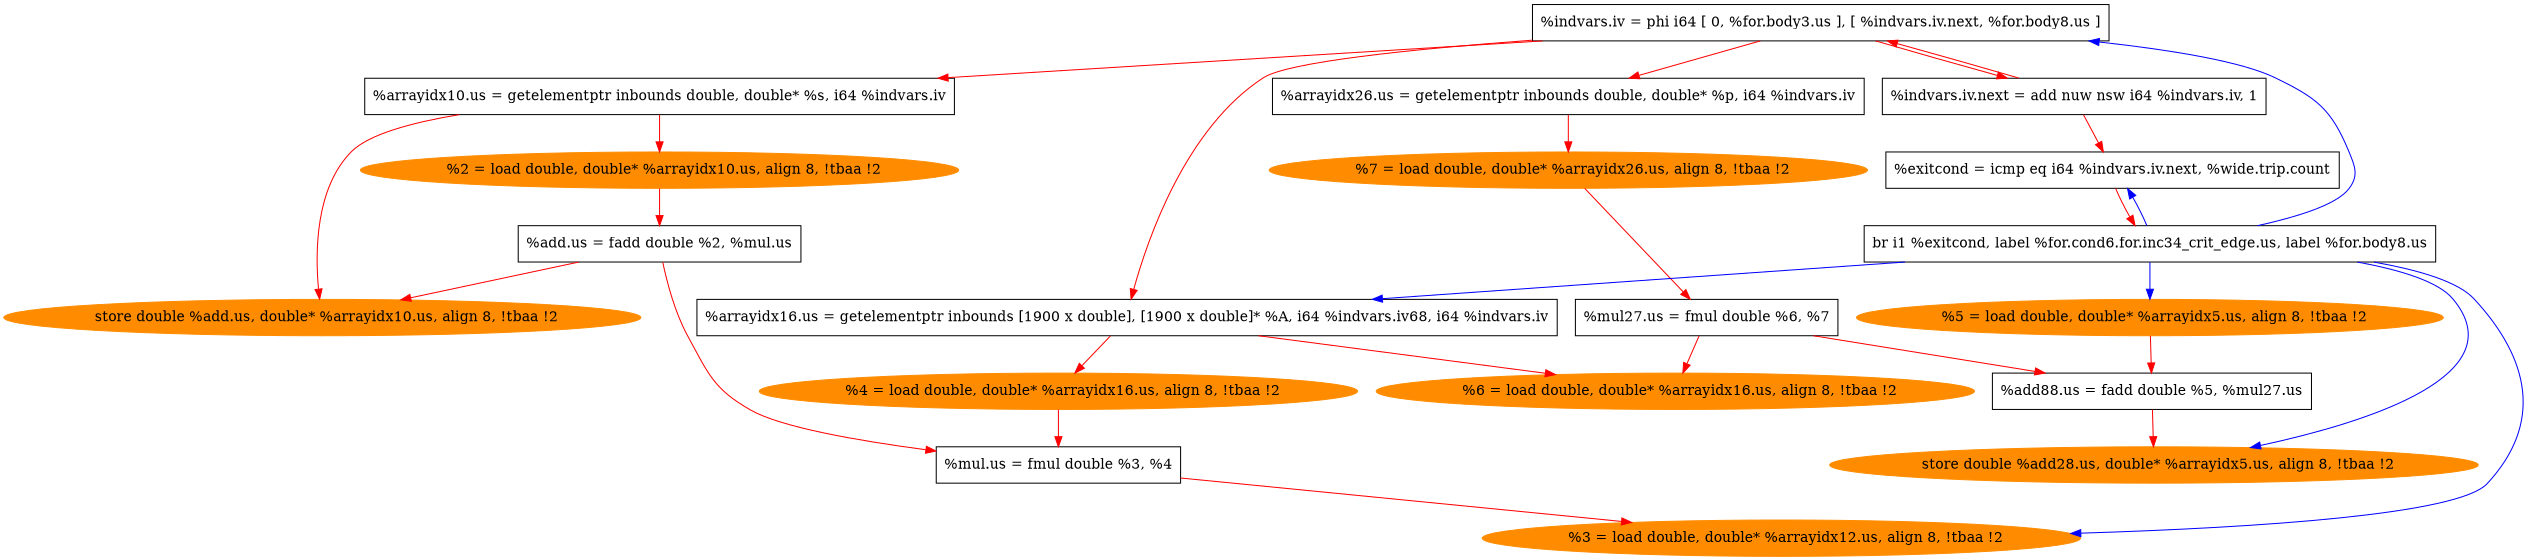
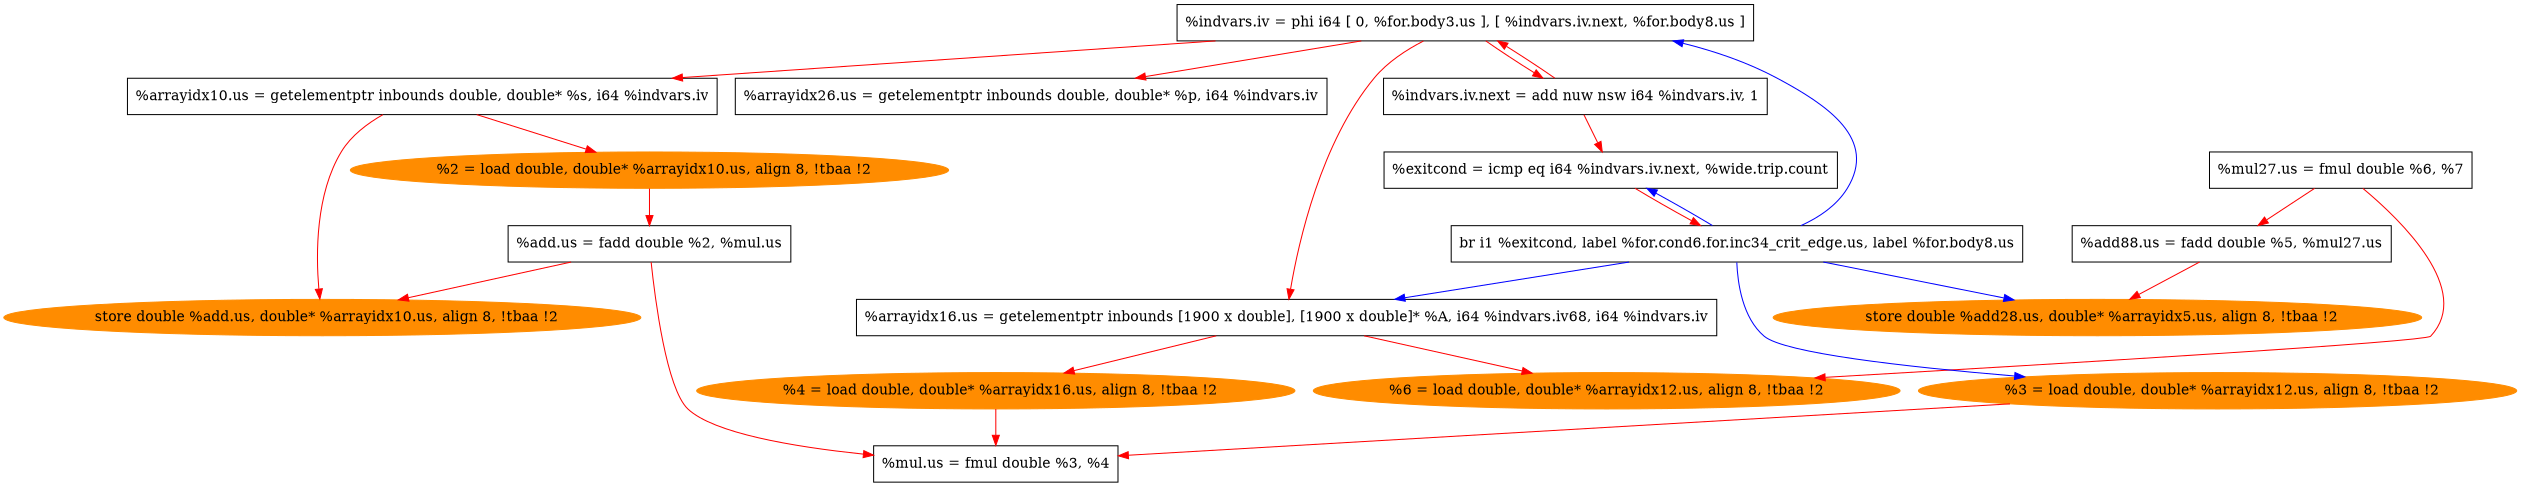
(1568, 170) -> none
(2150, 318) -> none
(1675, 391) -> (1607, 391)
(1401, 500) -> (1569, 430)
